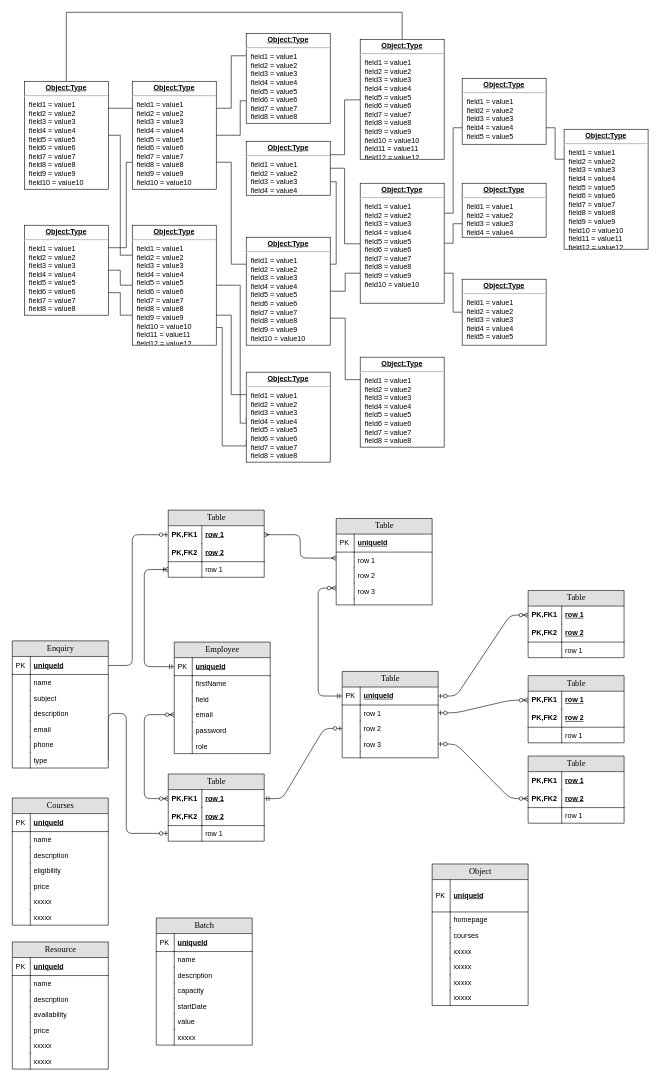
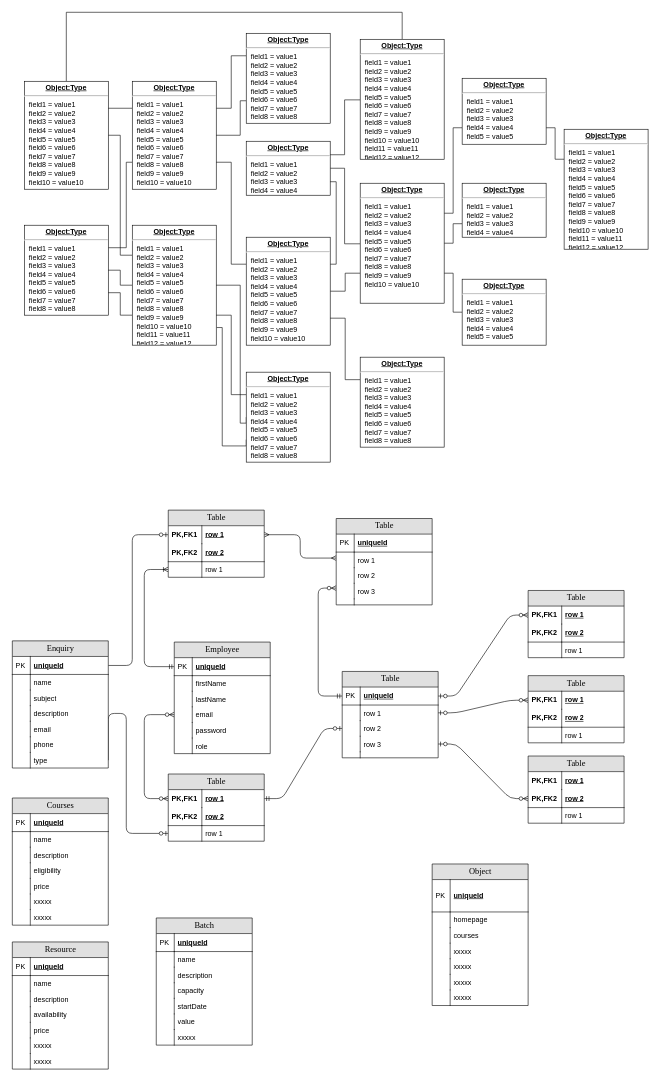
(204, 700) -> (211, 700)
